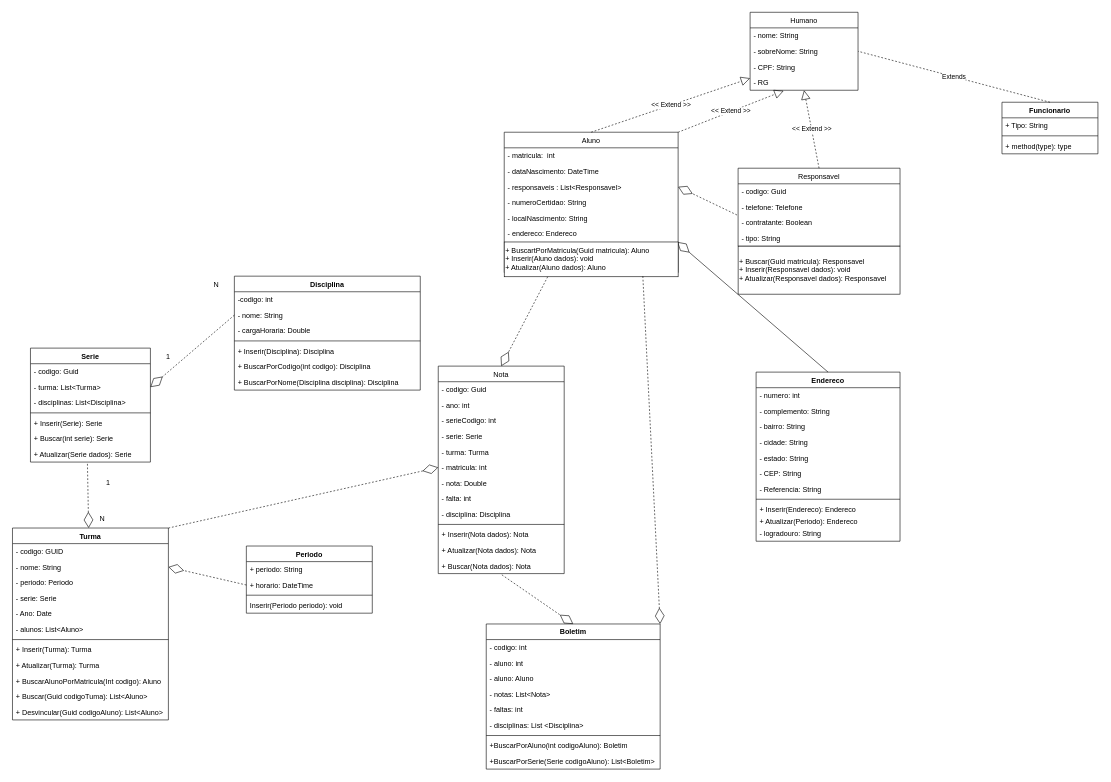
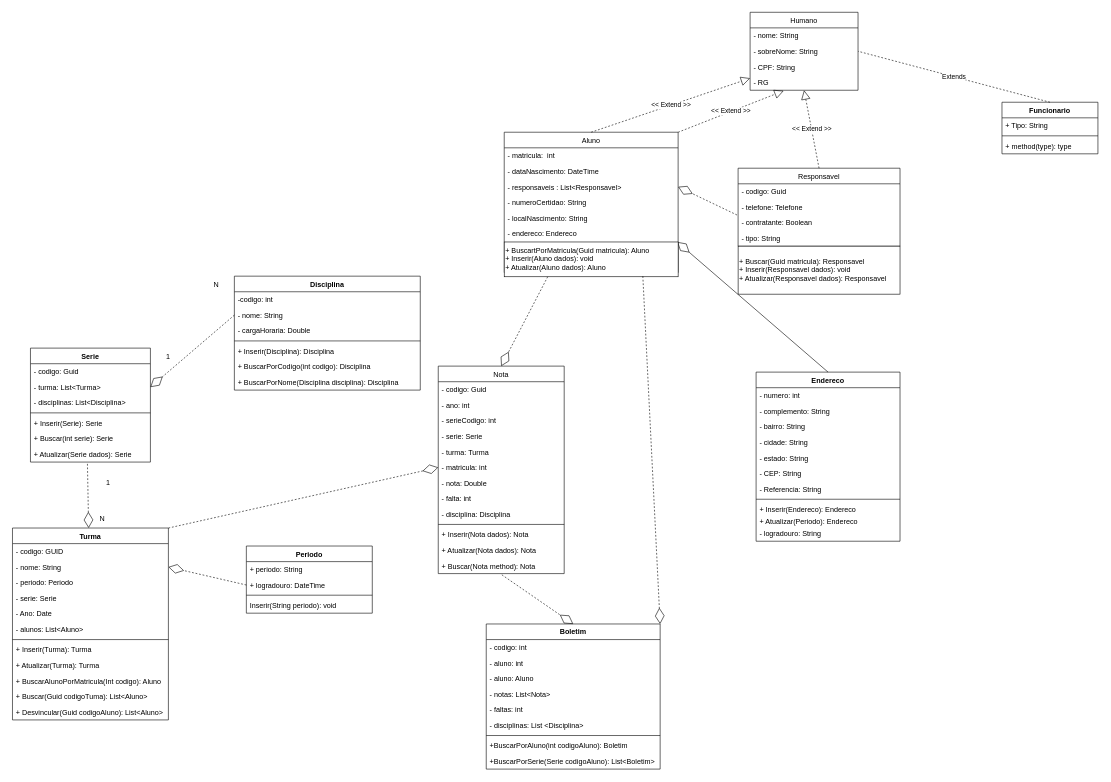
(490, 566) -> (492, 566)
(283, 586) -> (289, 586)
(304, 606) -> (302, 606)
